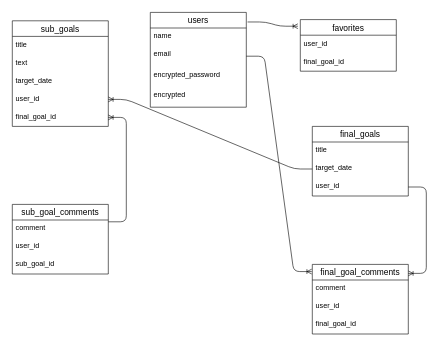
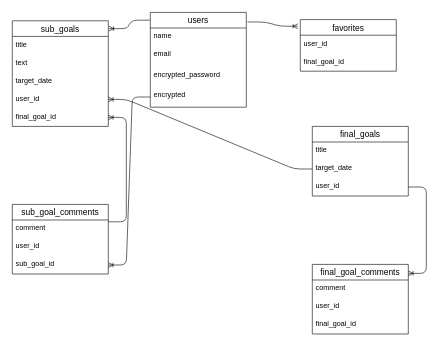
none -> (126, 28)
(280, 168) -> none
none -> (129, 186)
